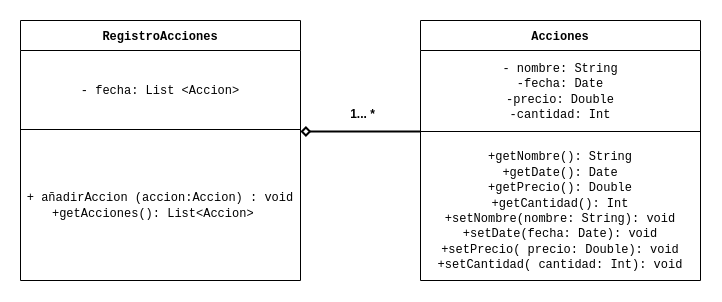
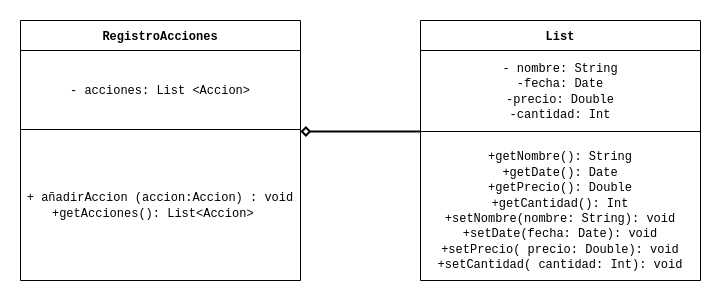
(560, 36) -> (560, 36)
(161, 91) -> (161, 91)
(362, 115) -> none
